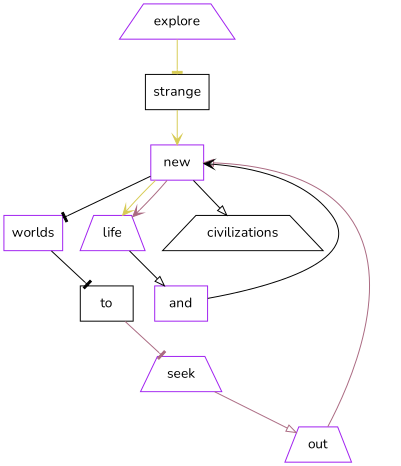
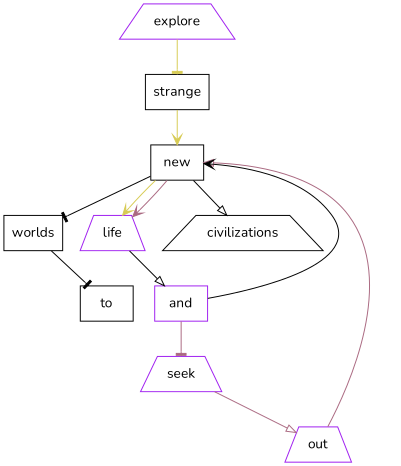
(177, 163) -> (177, 163)
(33, 233) -> (33, 233)
(142, 337) -> (181, 336)
